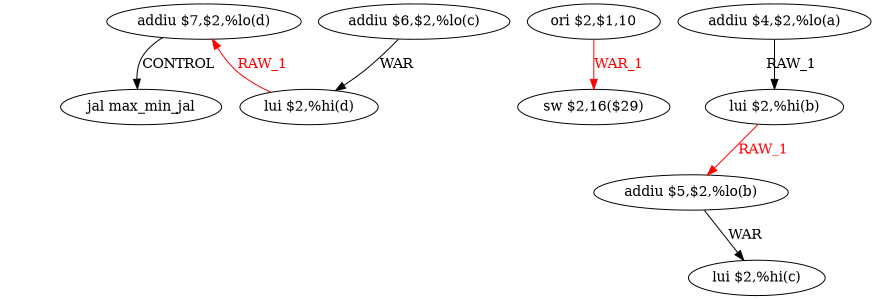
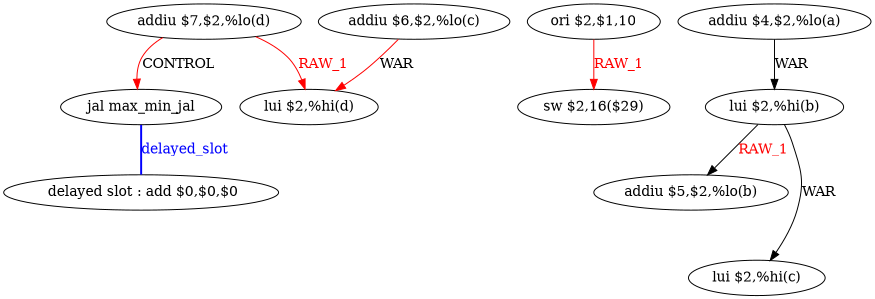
(144, 55) -> (144, 55)
(373, 64) -> (373, 64)
(619, 64) -> (619, 64)
(791, 64) -> (791, 64)
(240, 74) -> (284, 53)
(736, 146) -> (736, 146)
none -> (141, 192)
(721, 231) -> (801, 190)
